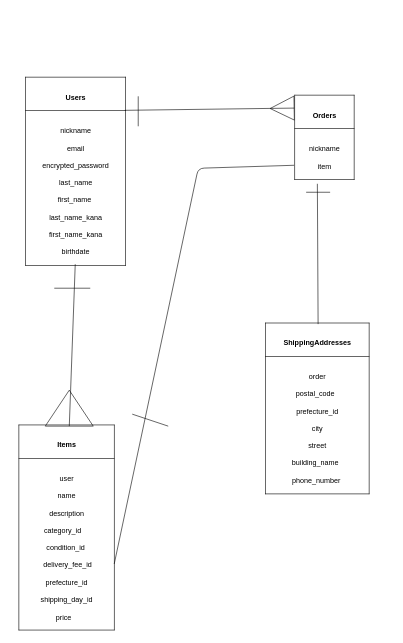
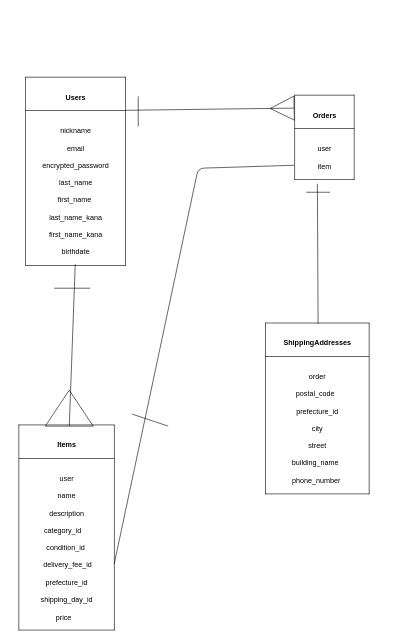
(305, 47) -> (302, 47)
